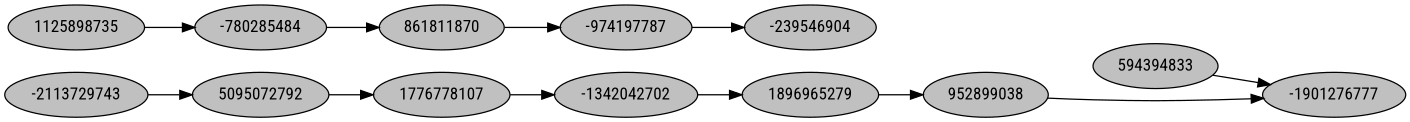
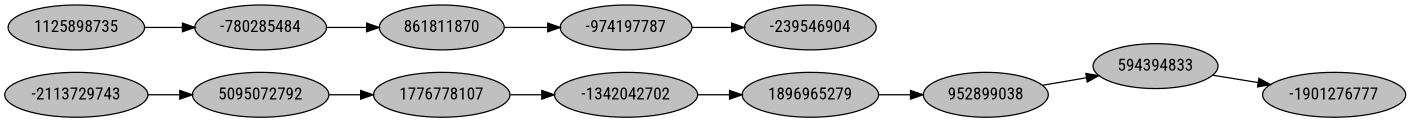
(1149, 101) -> (1065, 81)
